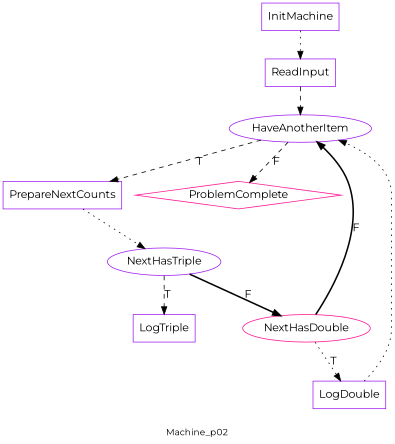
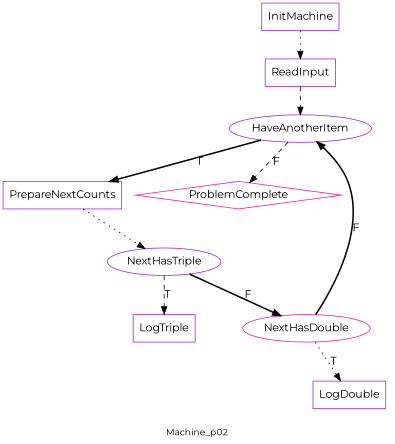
(189, 160) -> (189, 160)
(391, 256) -> none
